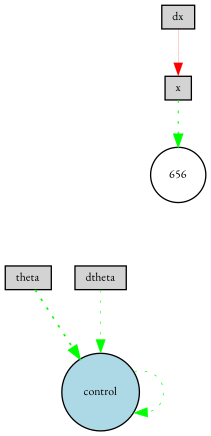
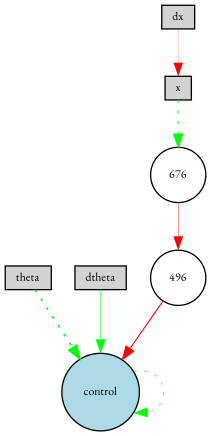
(178, 175) -> (178, 175)
none -> (178, 278)
(101, 315) -> (101, 315)
